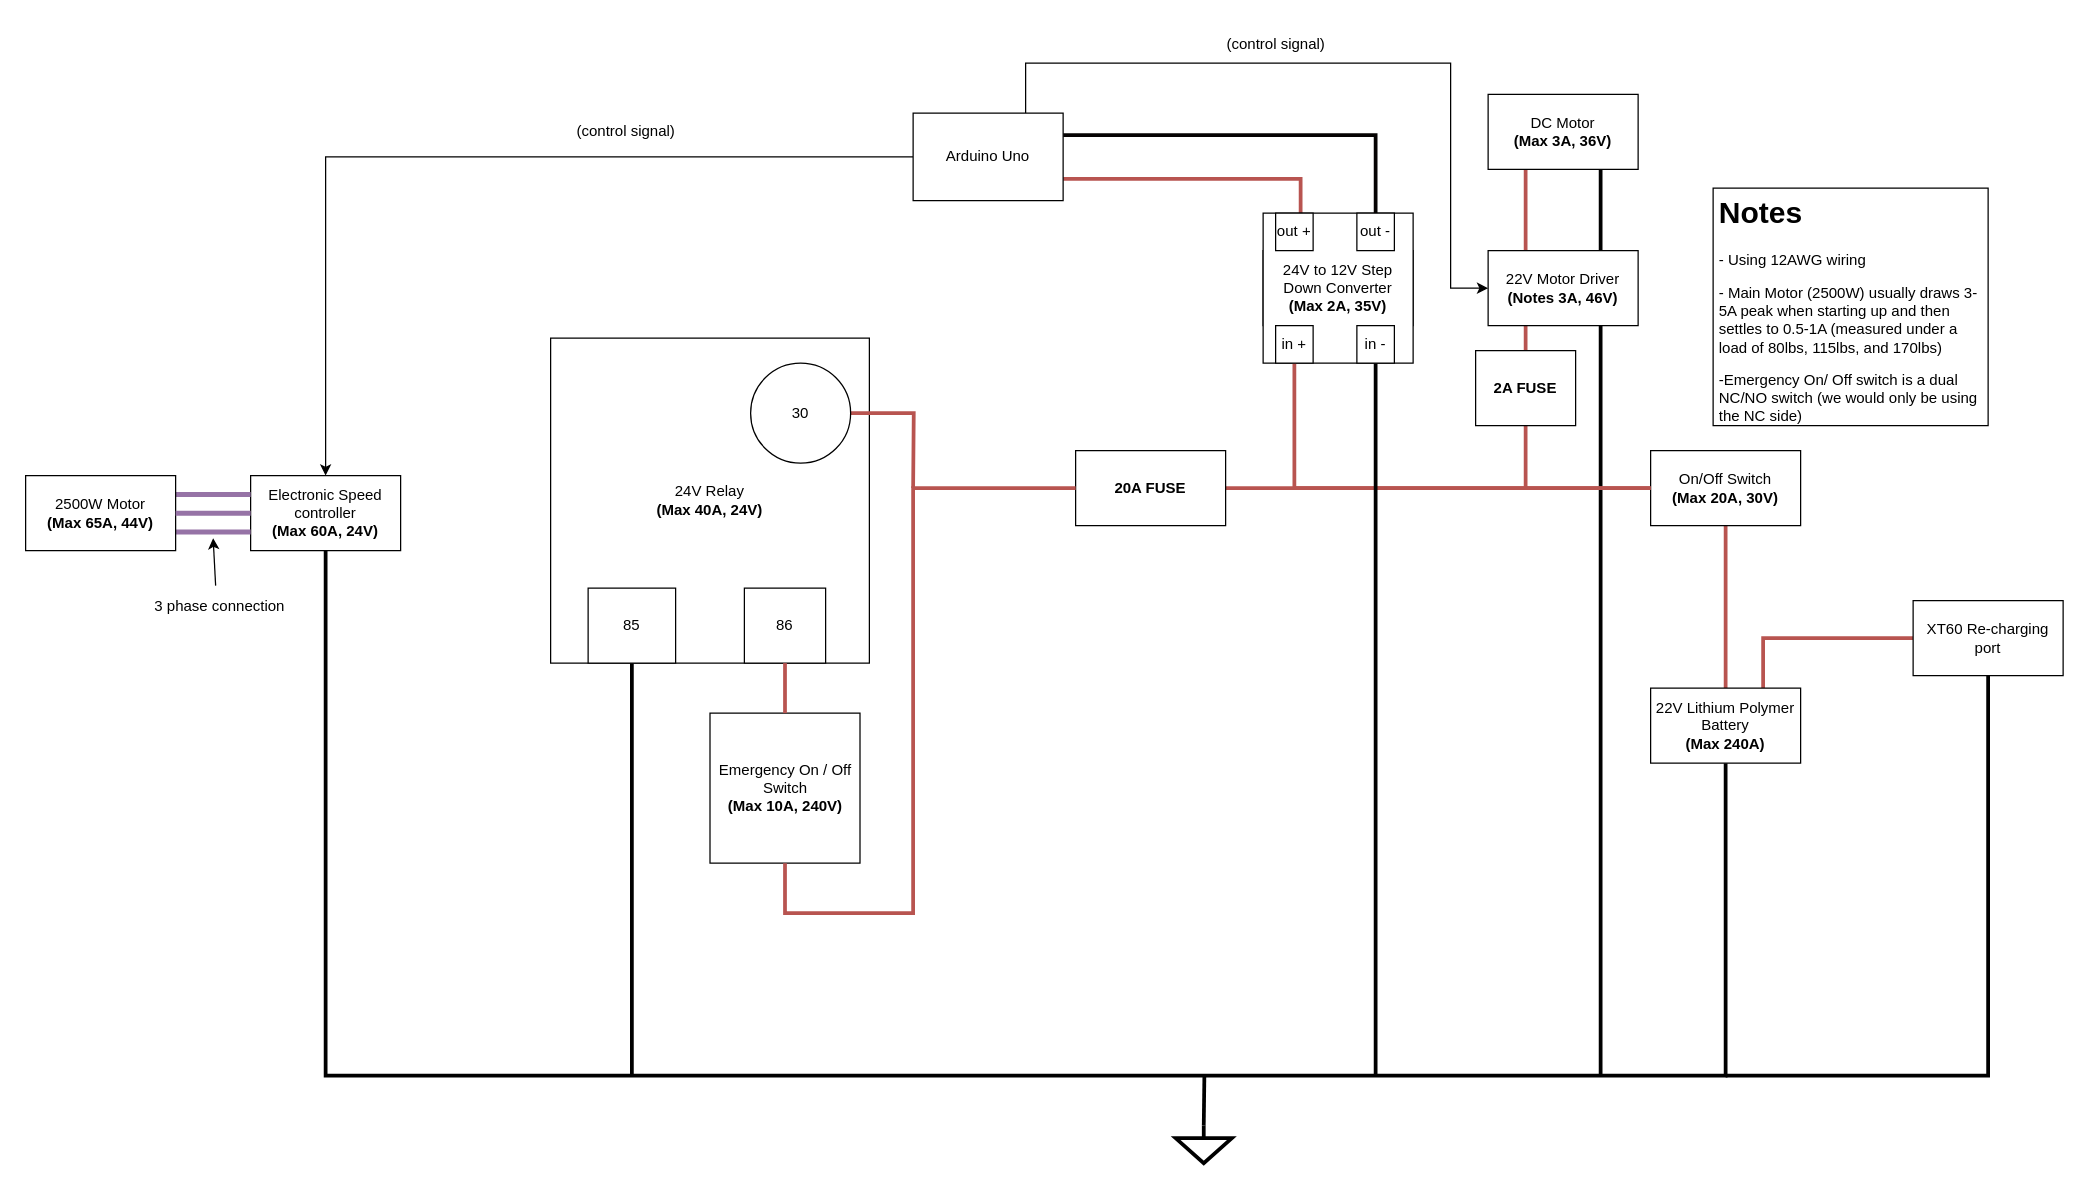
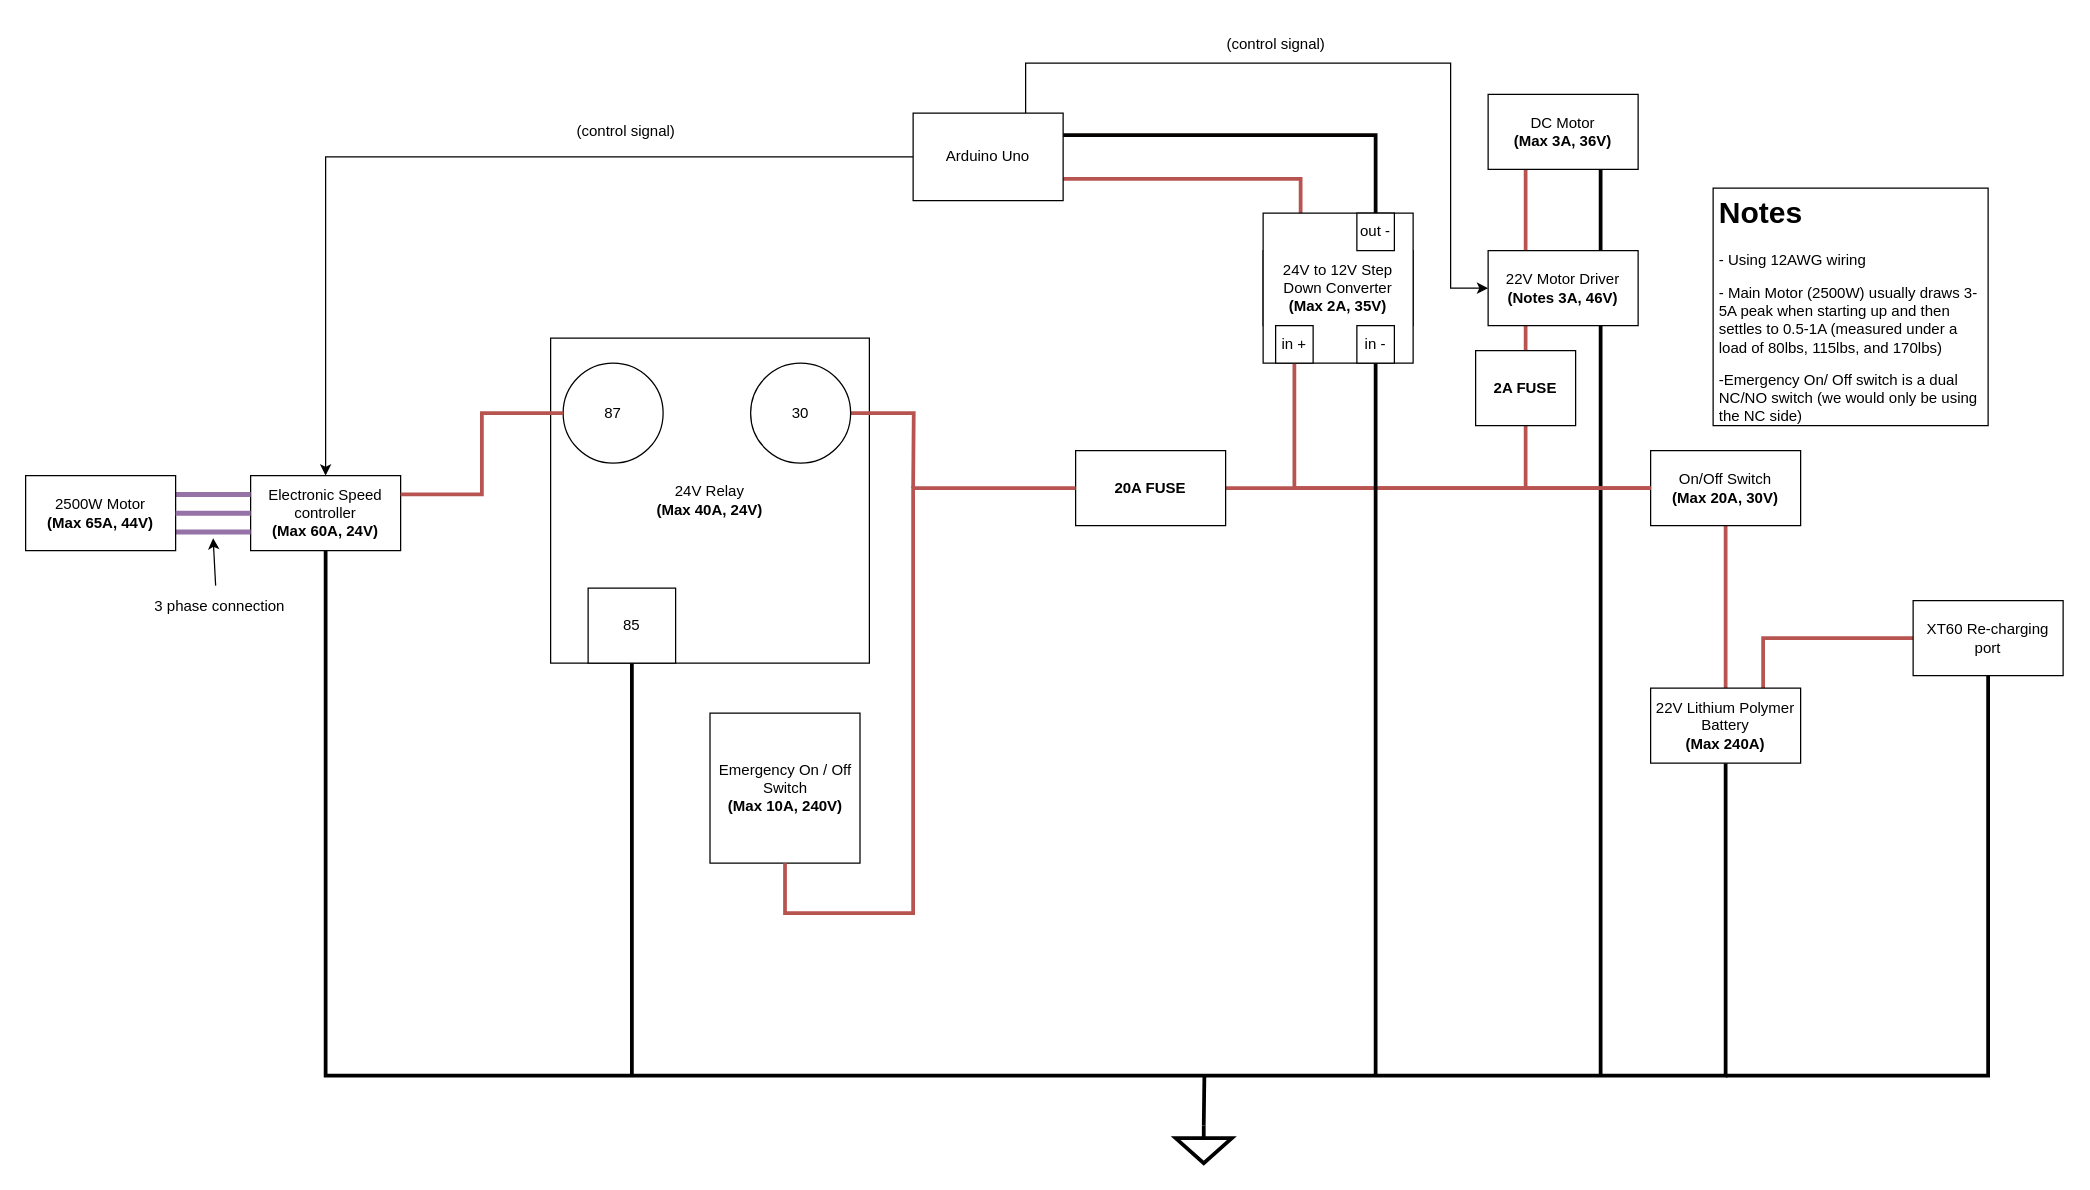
(1294, 232) -> none
none -> (613, 413)
none -> (482, 454)
(785, 626) -> none
(785, 688) -> none
